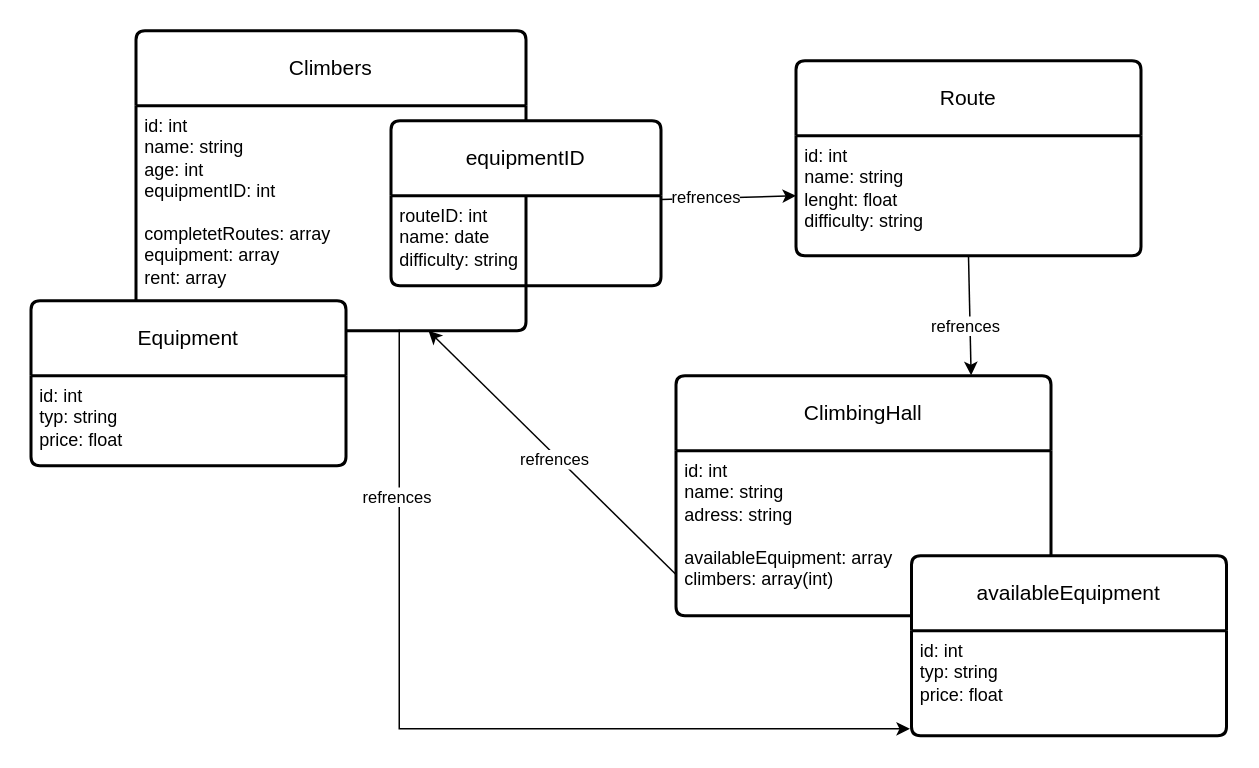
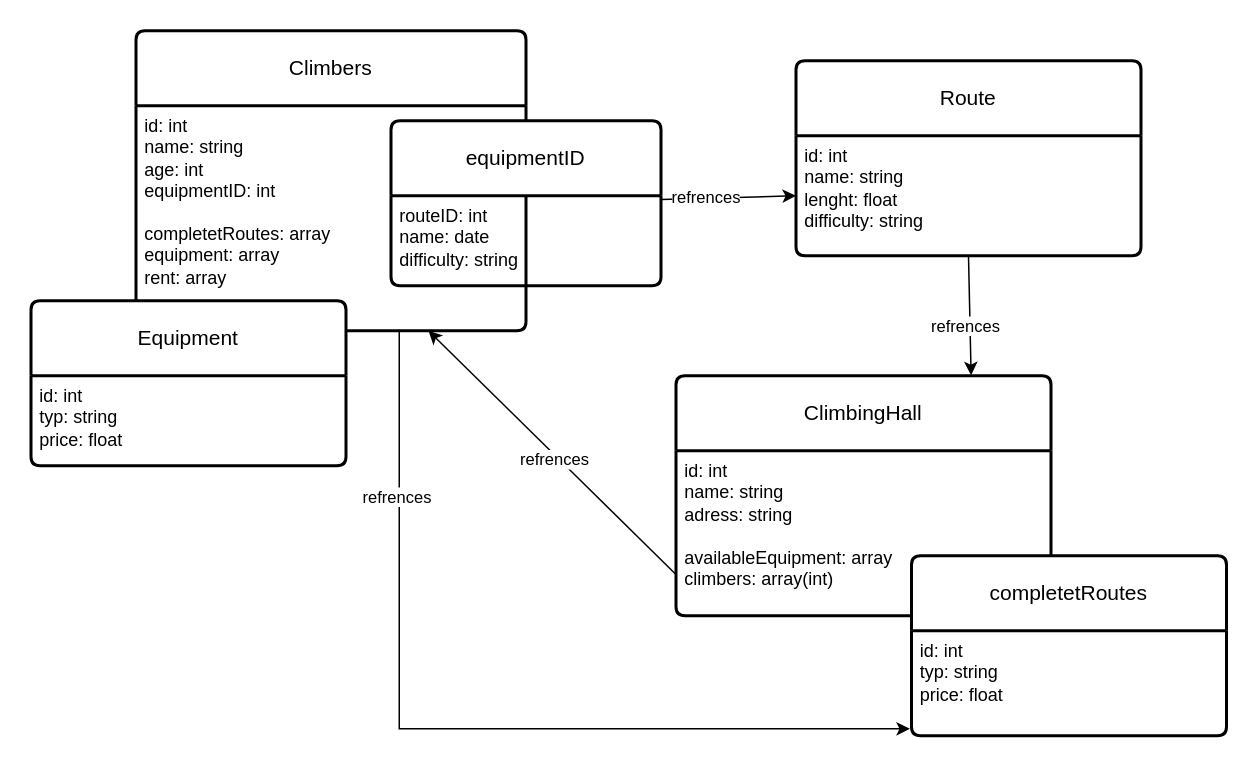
(1069, 593) -> (1069, 593)
